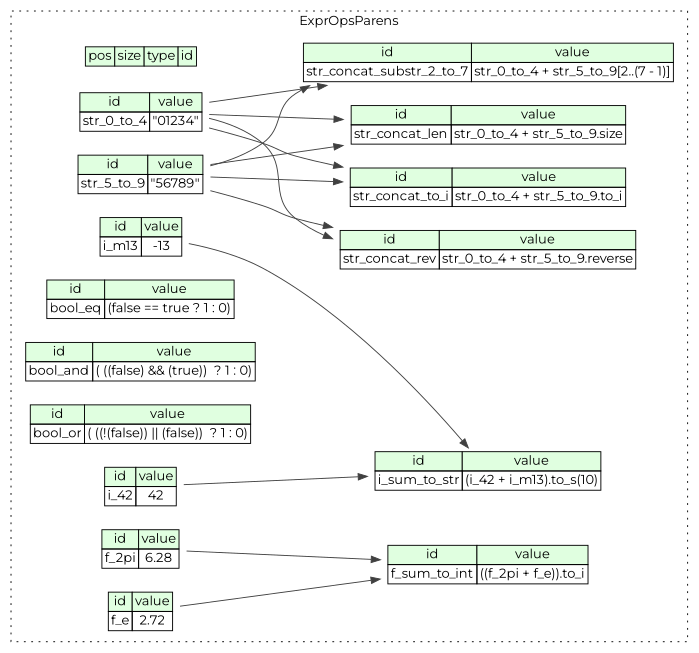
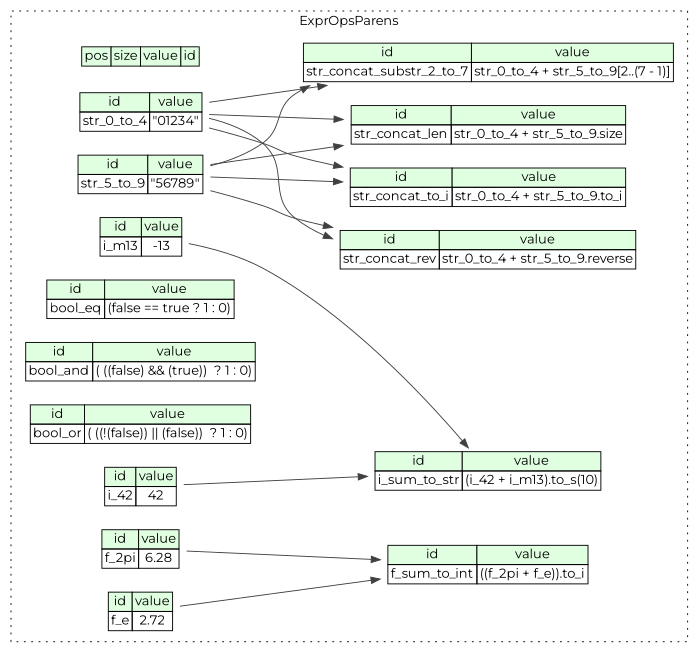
(161, 56) -> (161, 56)
